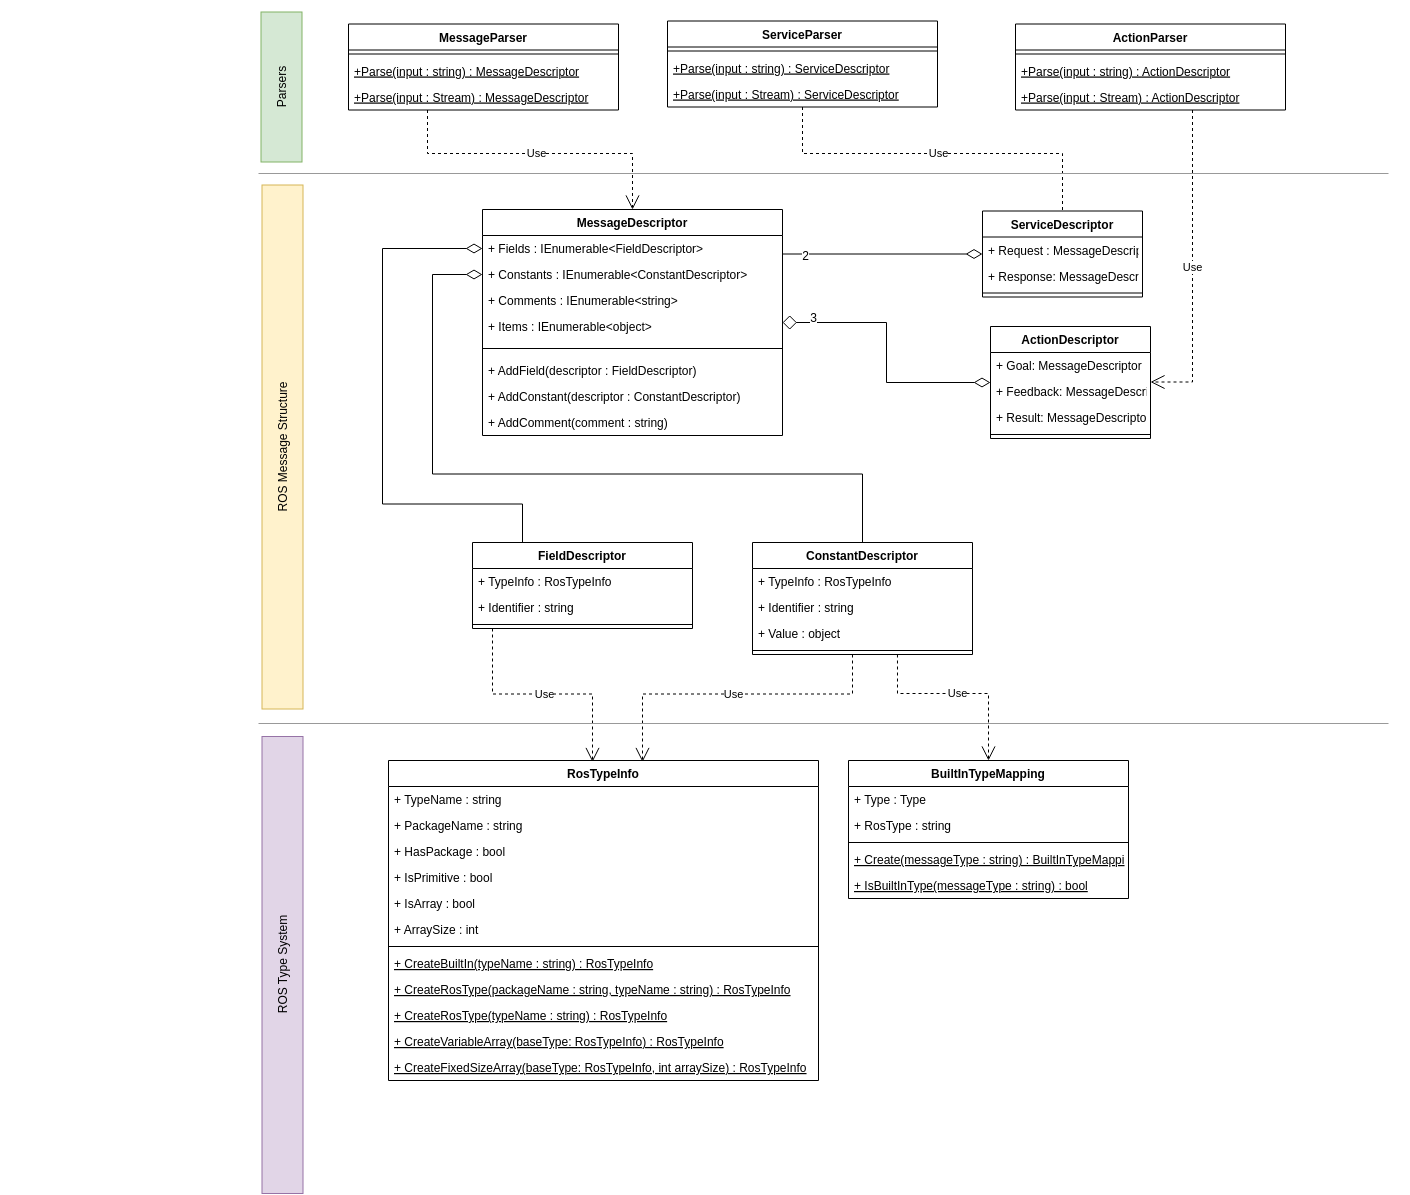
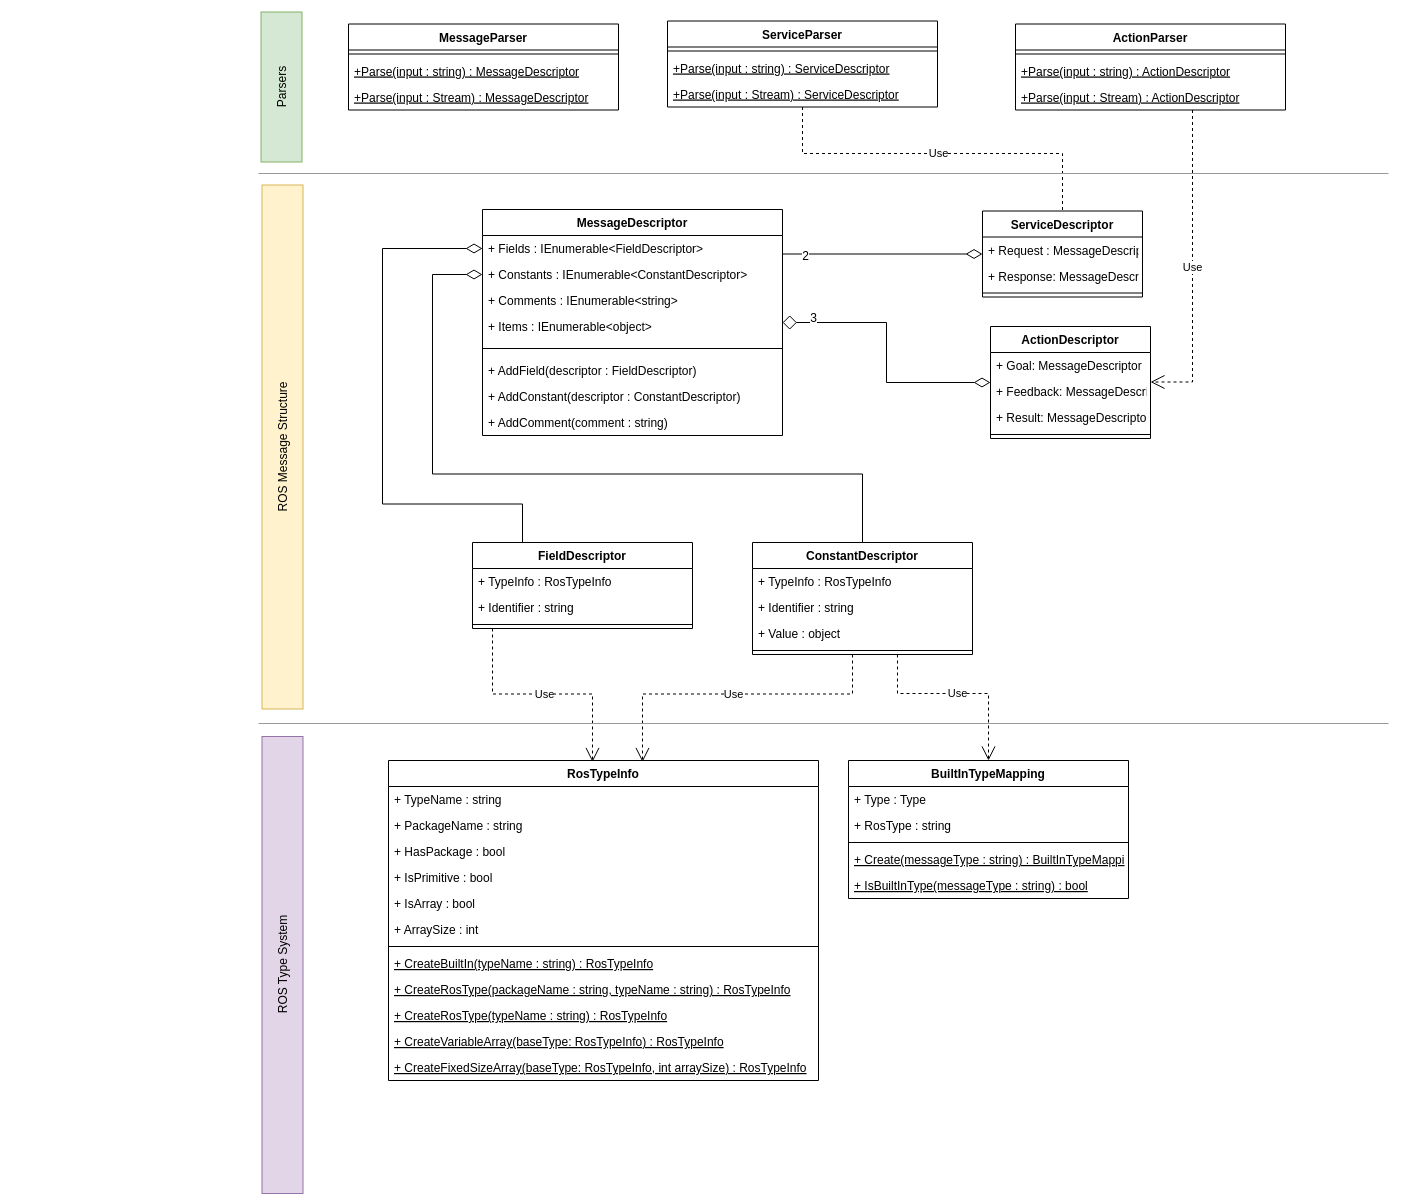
(536, 154) -> none
